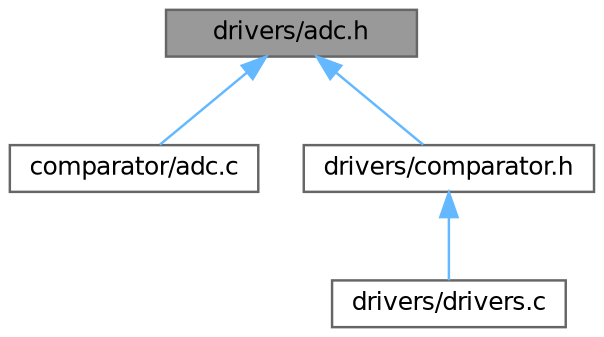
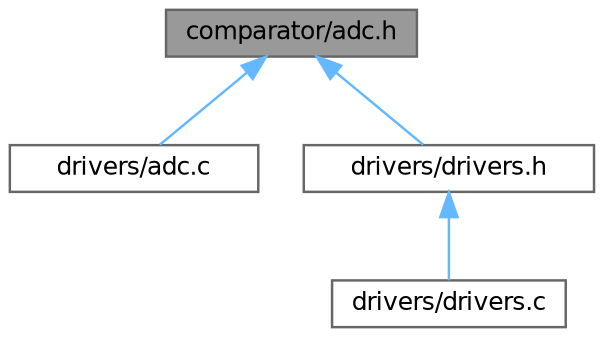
(291, 33) -> (291, 33)
(134, 168) -> (134, 168)
(449, 168) -> (449, 168)
